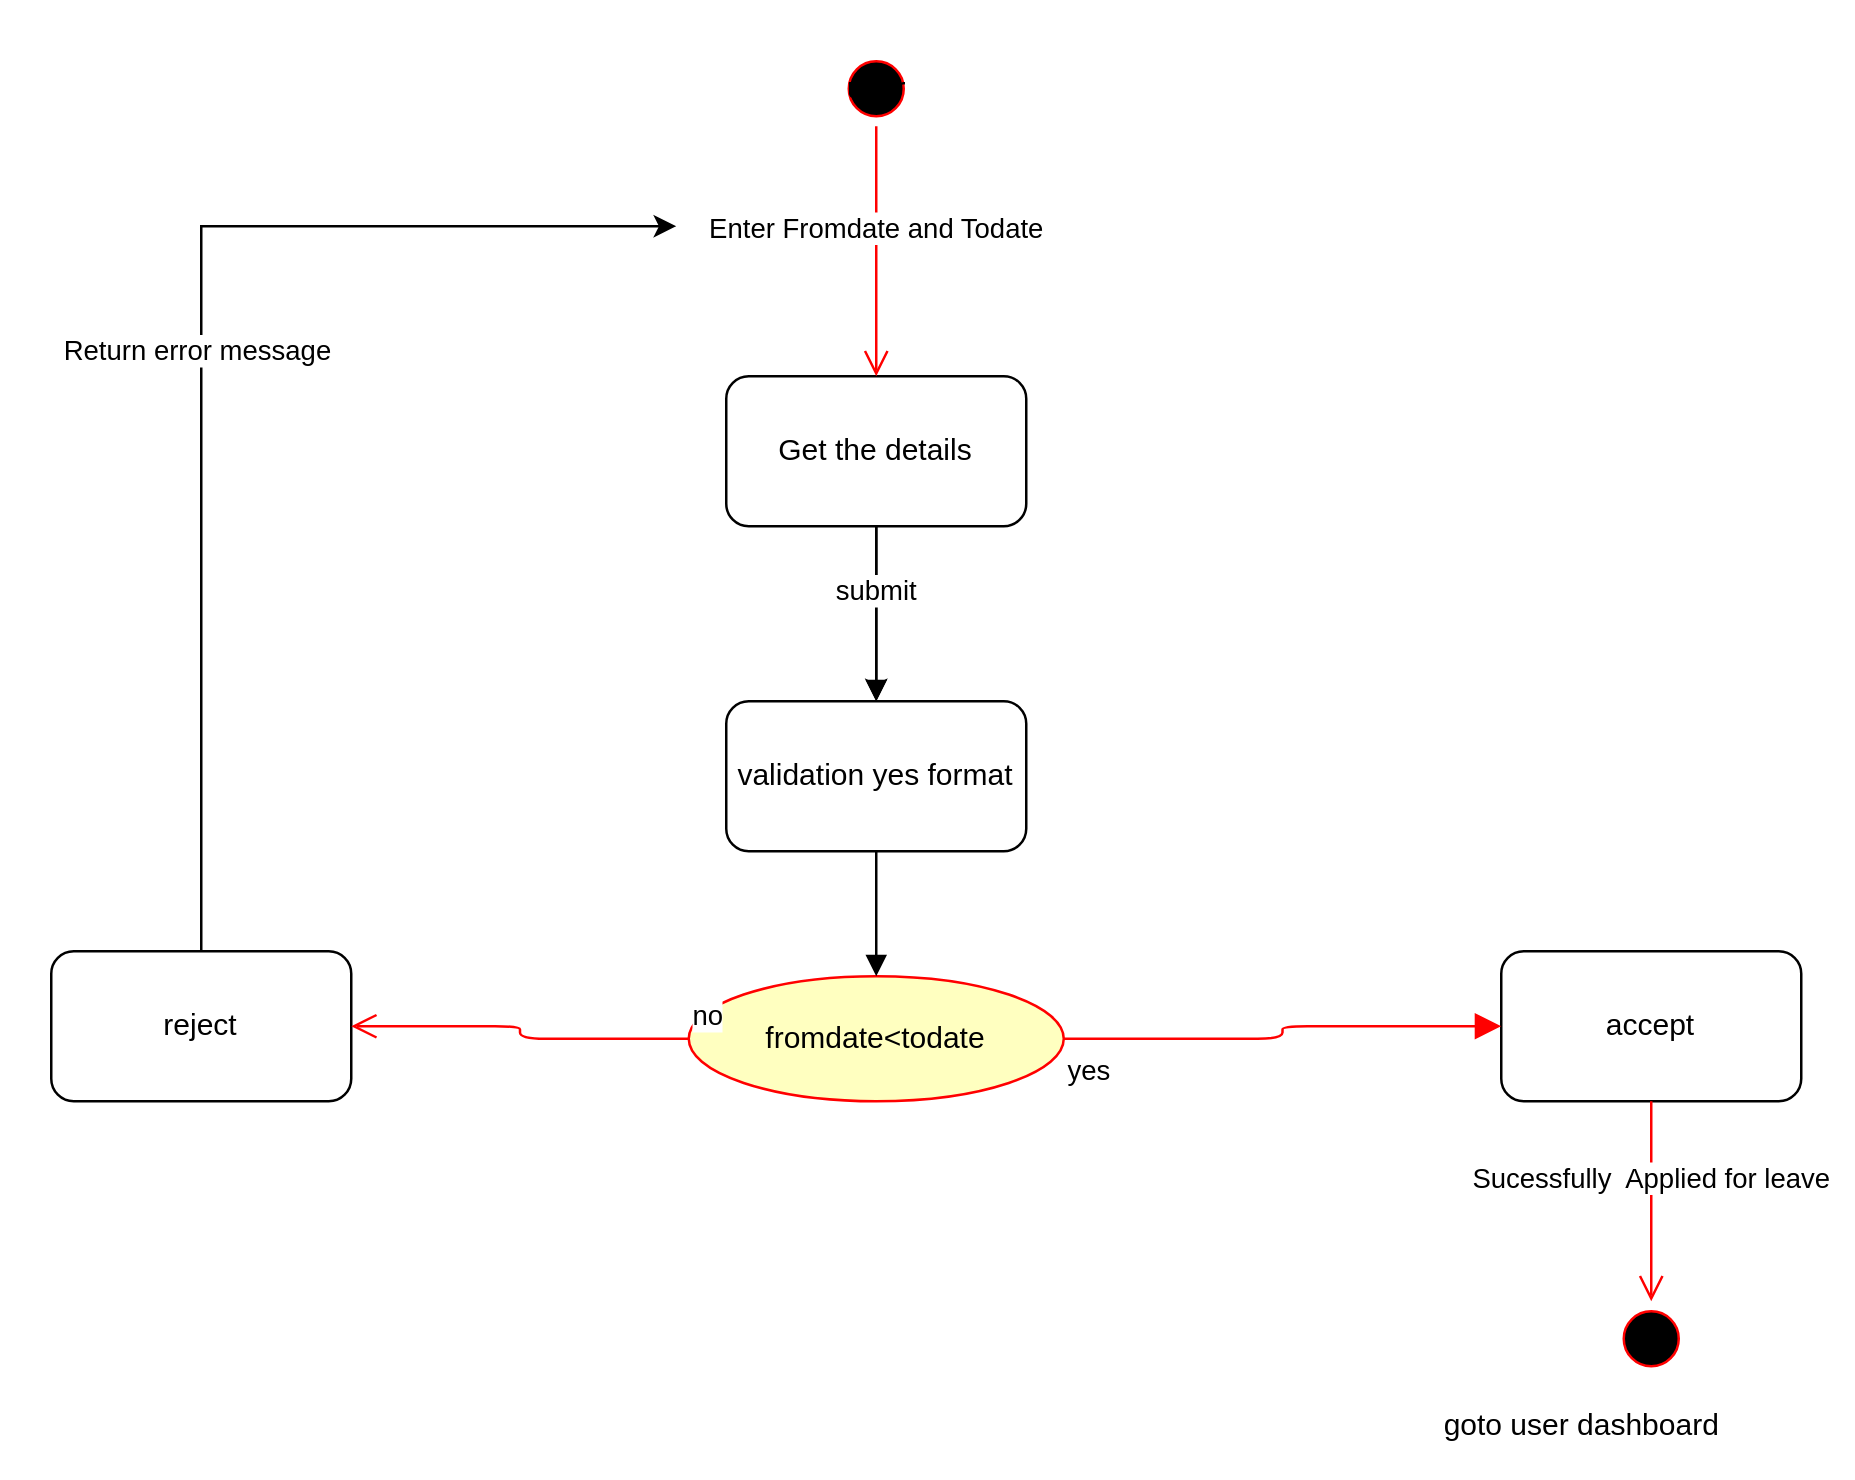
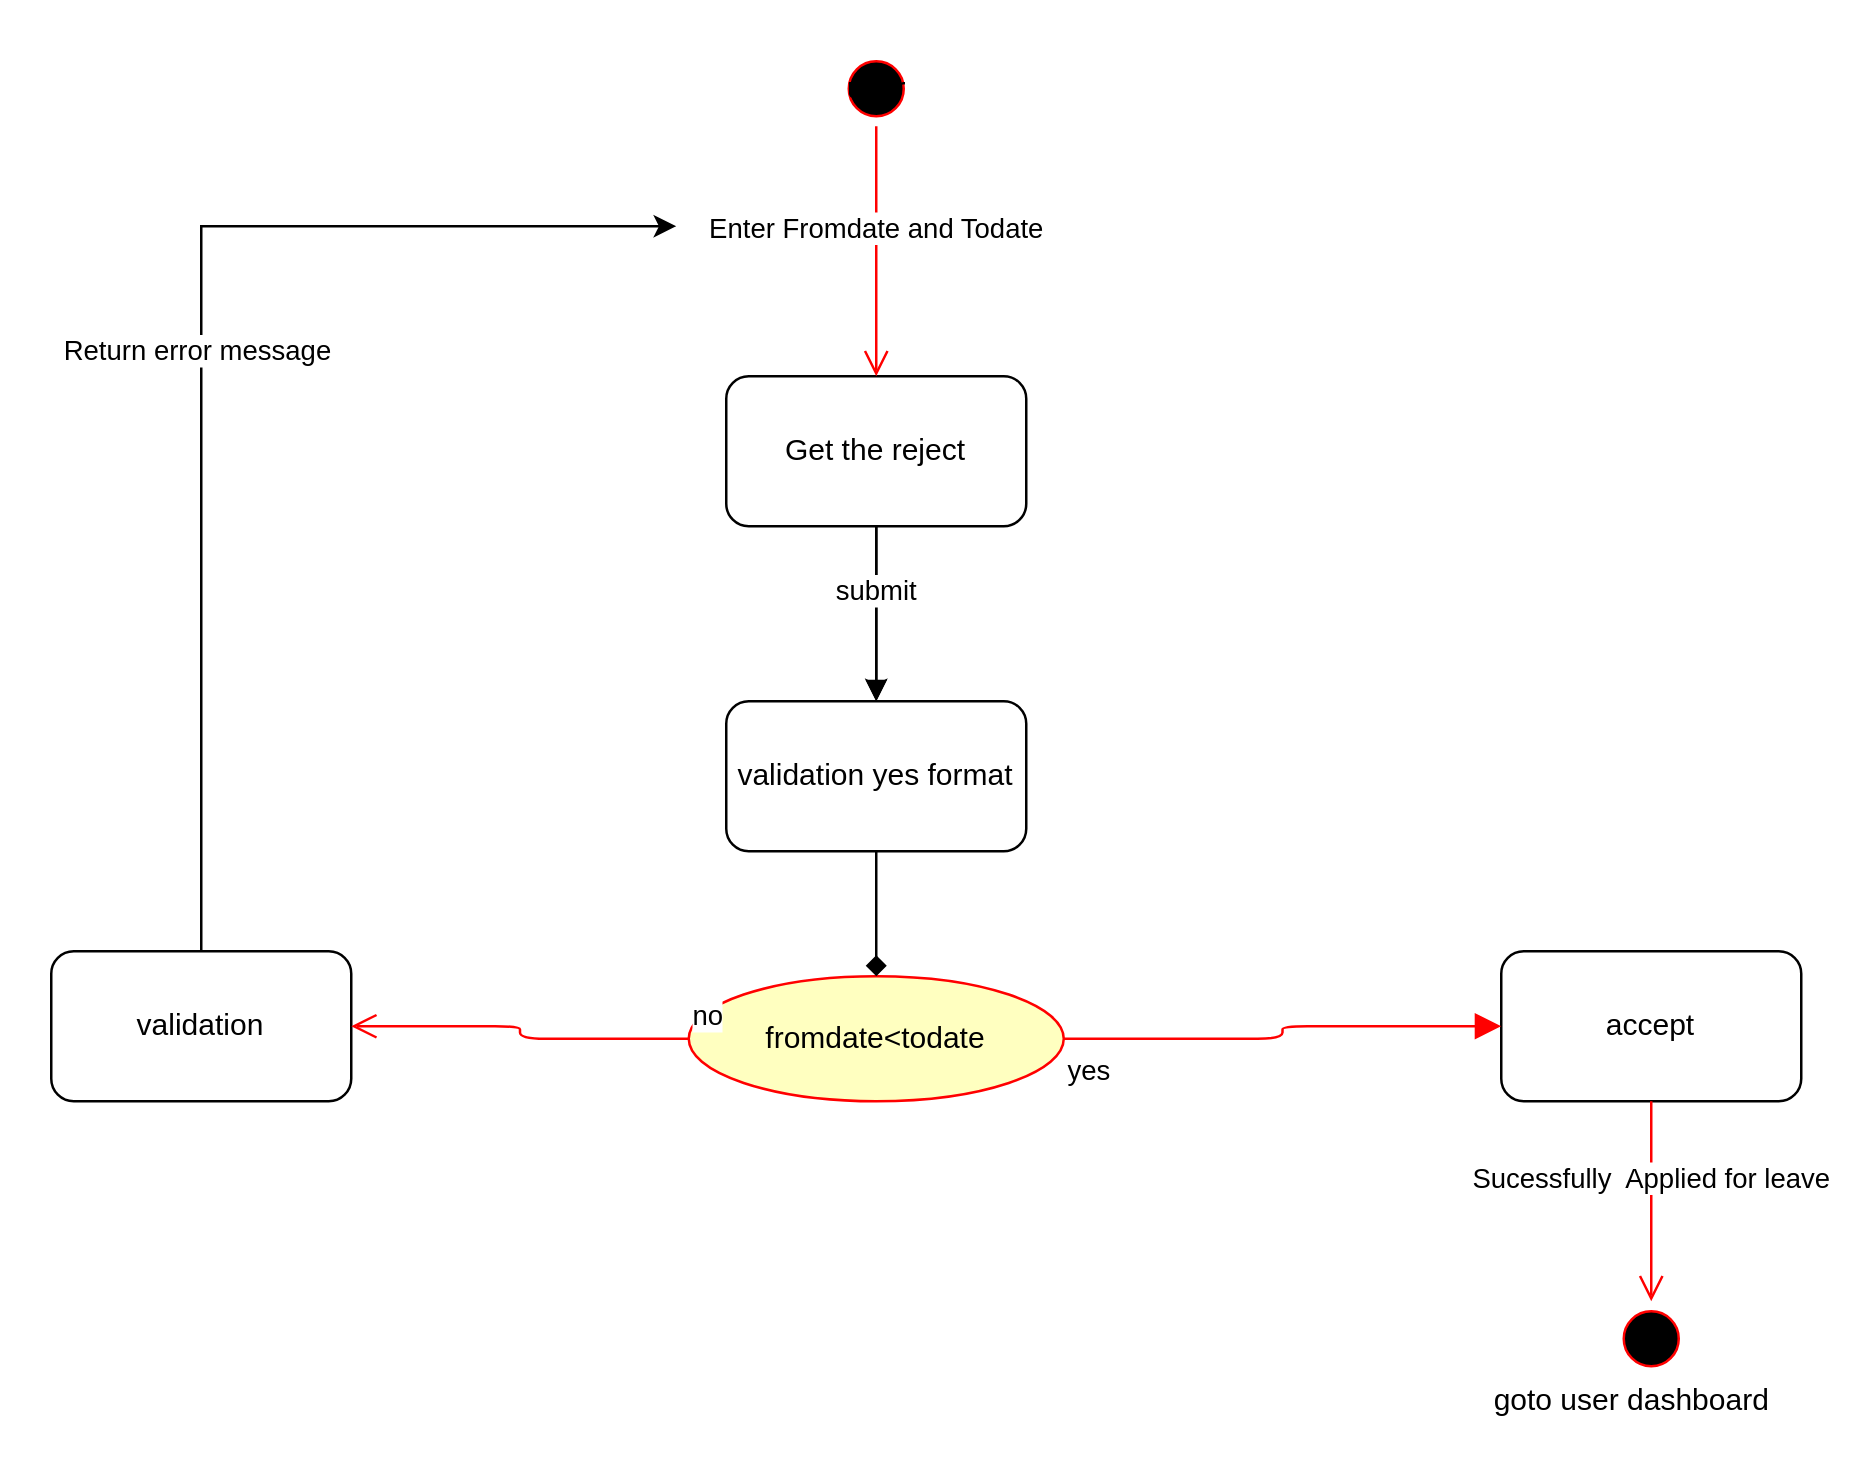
(876, 451) -> (876, 451)
(876, 954) -> (876, 955)
(201, 1026) -> (201, 1026)
(1583, 1426) -> (1633, 1401)
